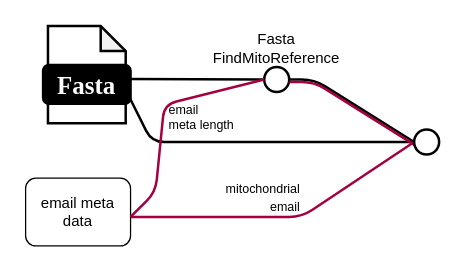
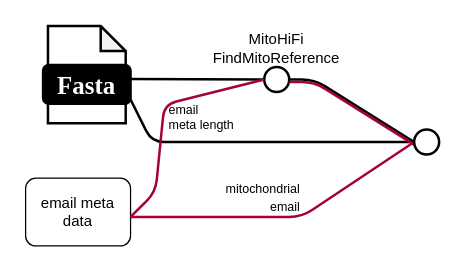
(277, 48) -> (277, 48)
